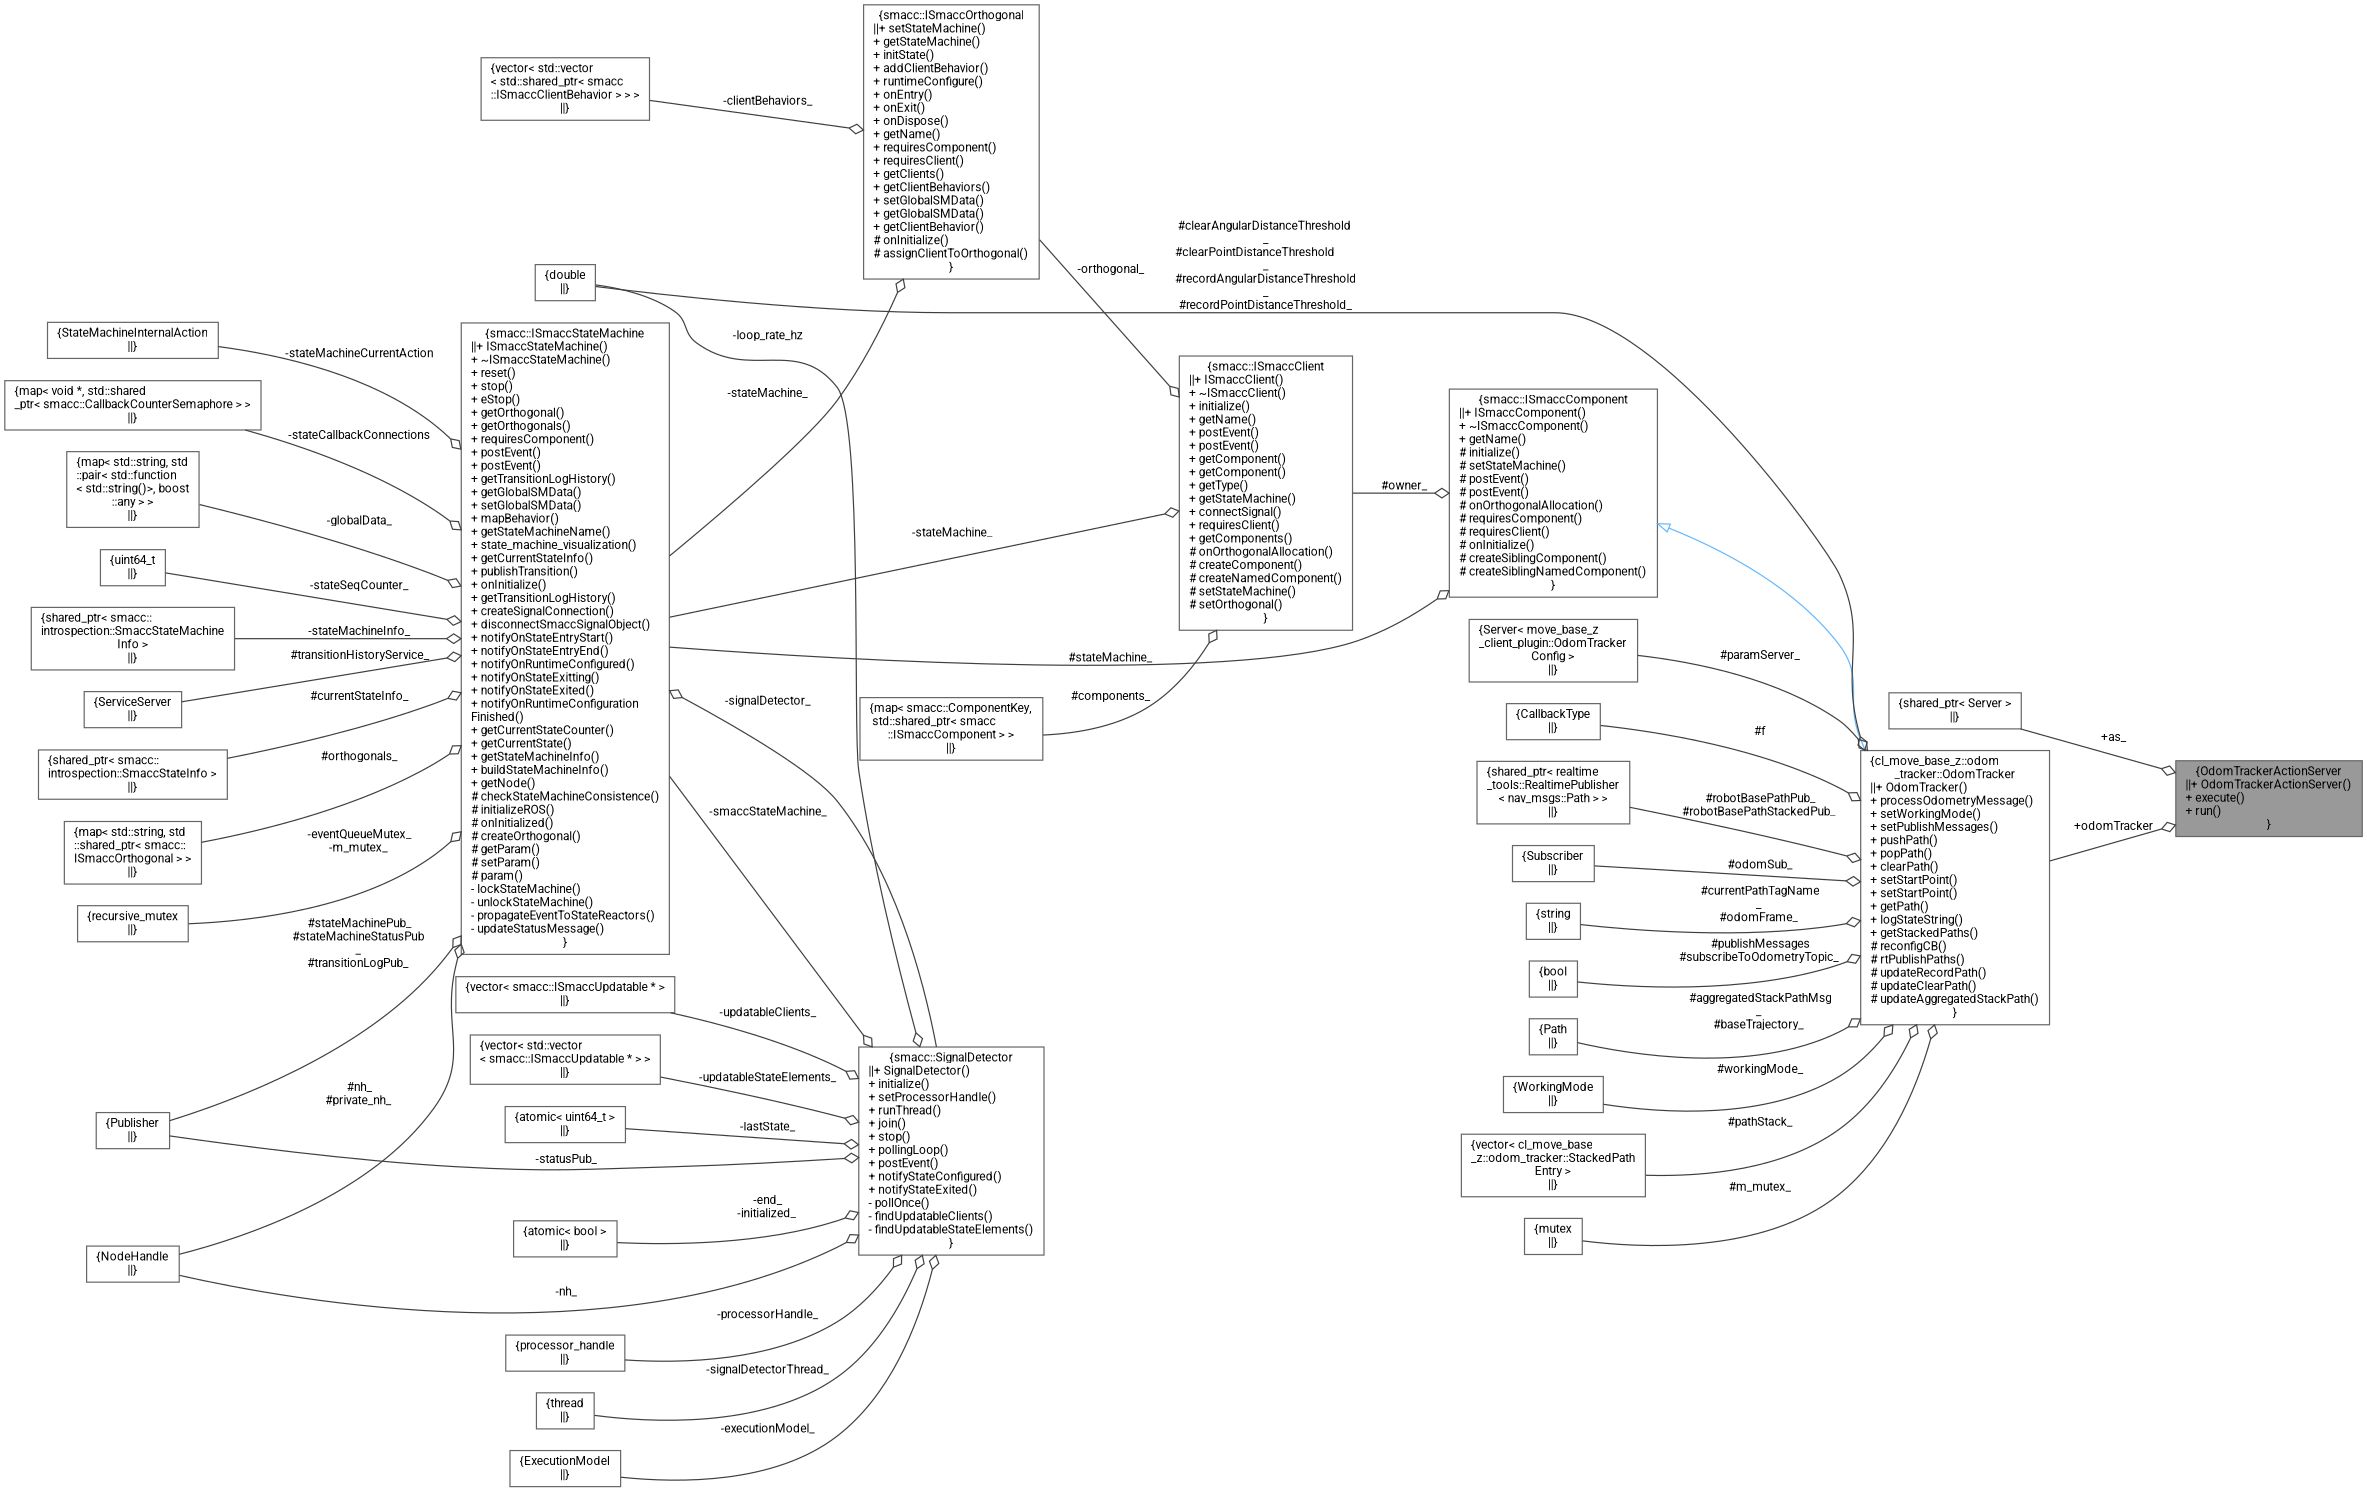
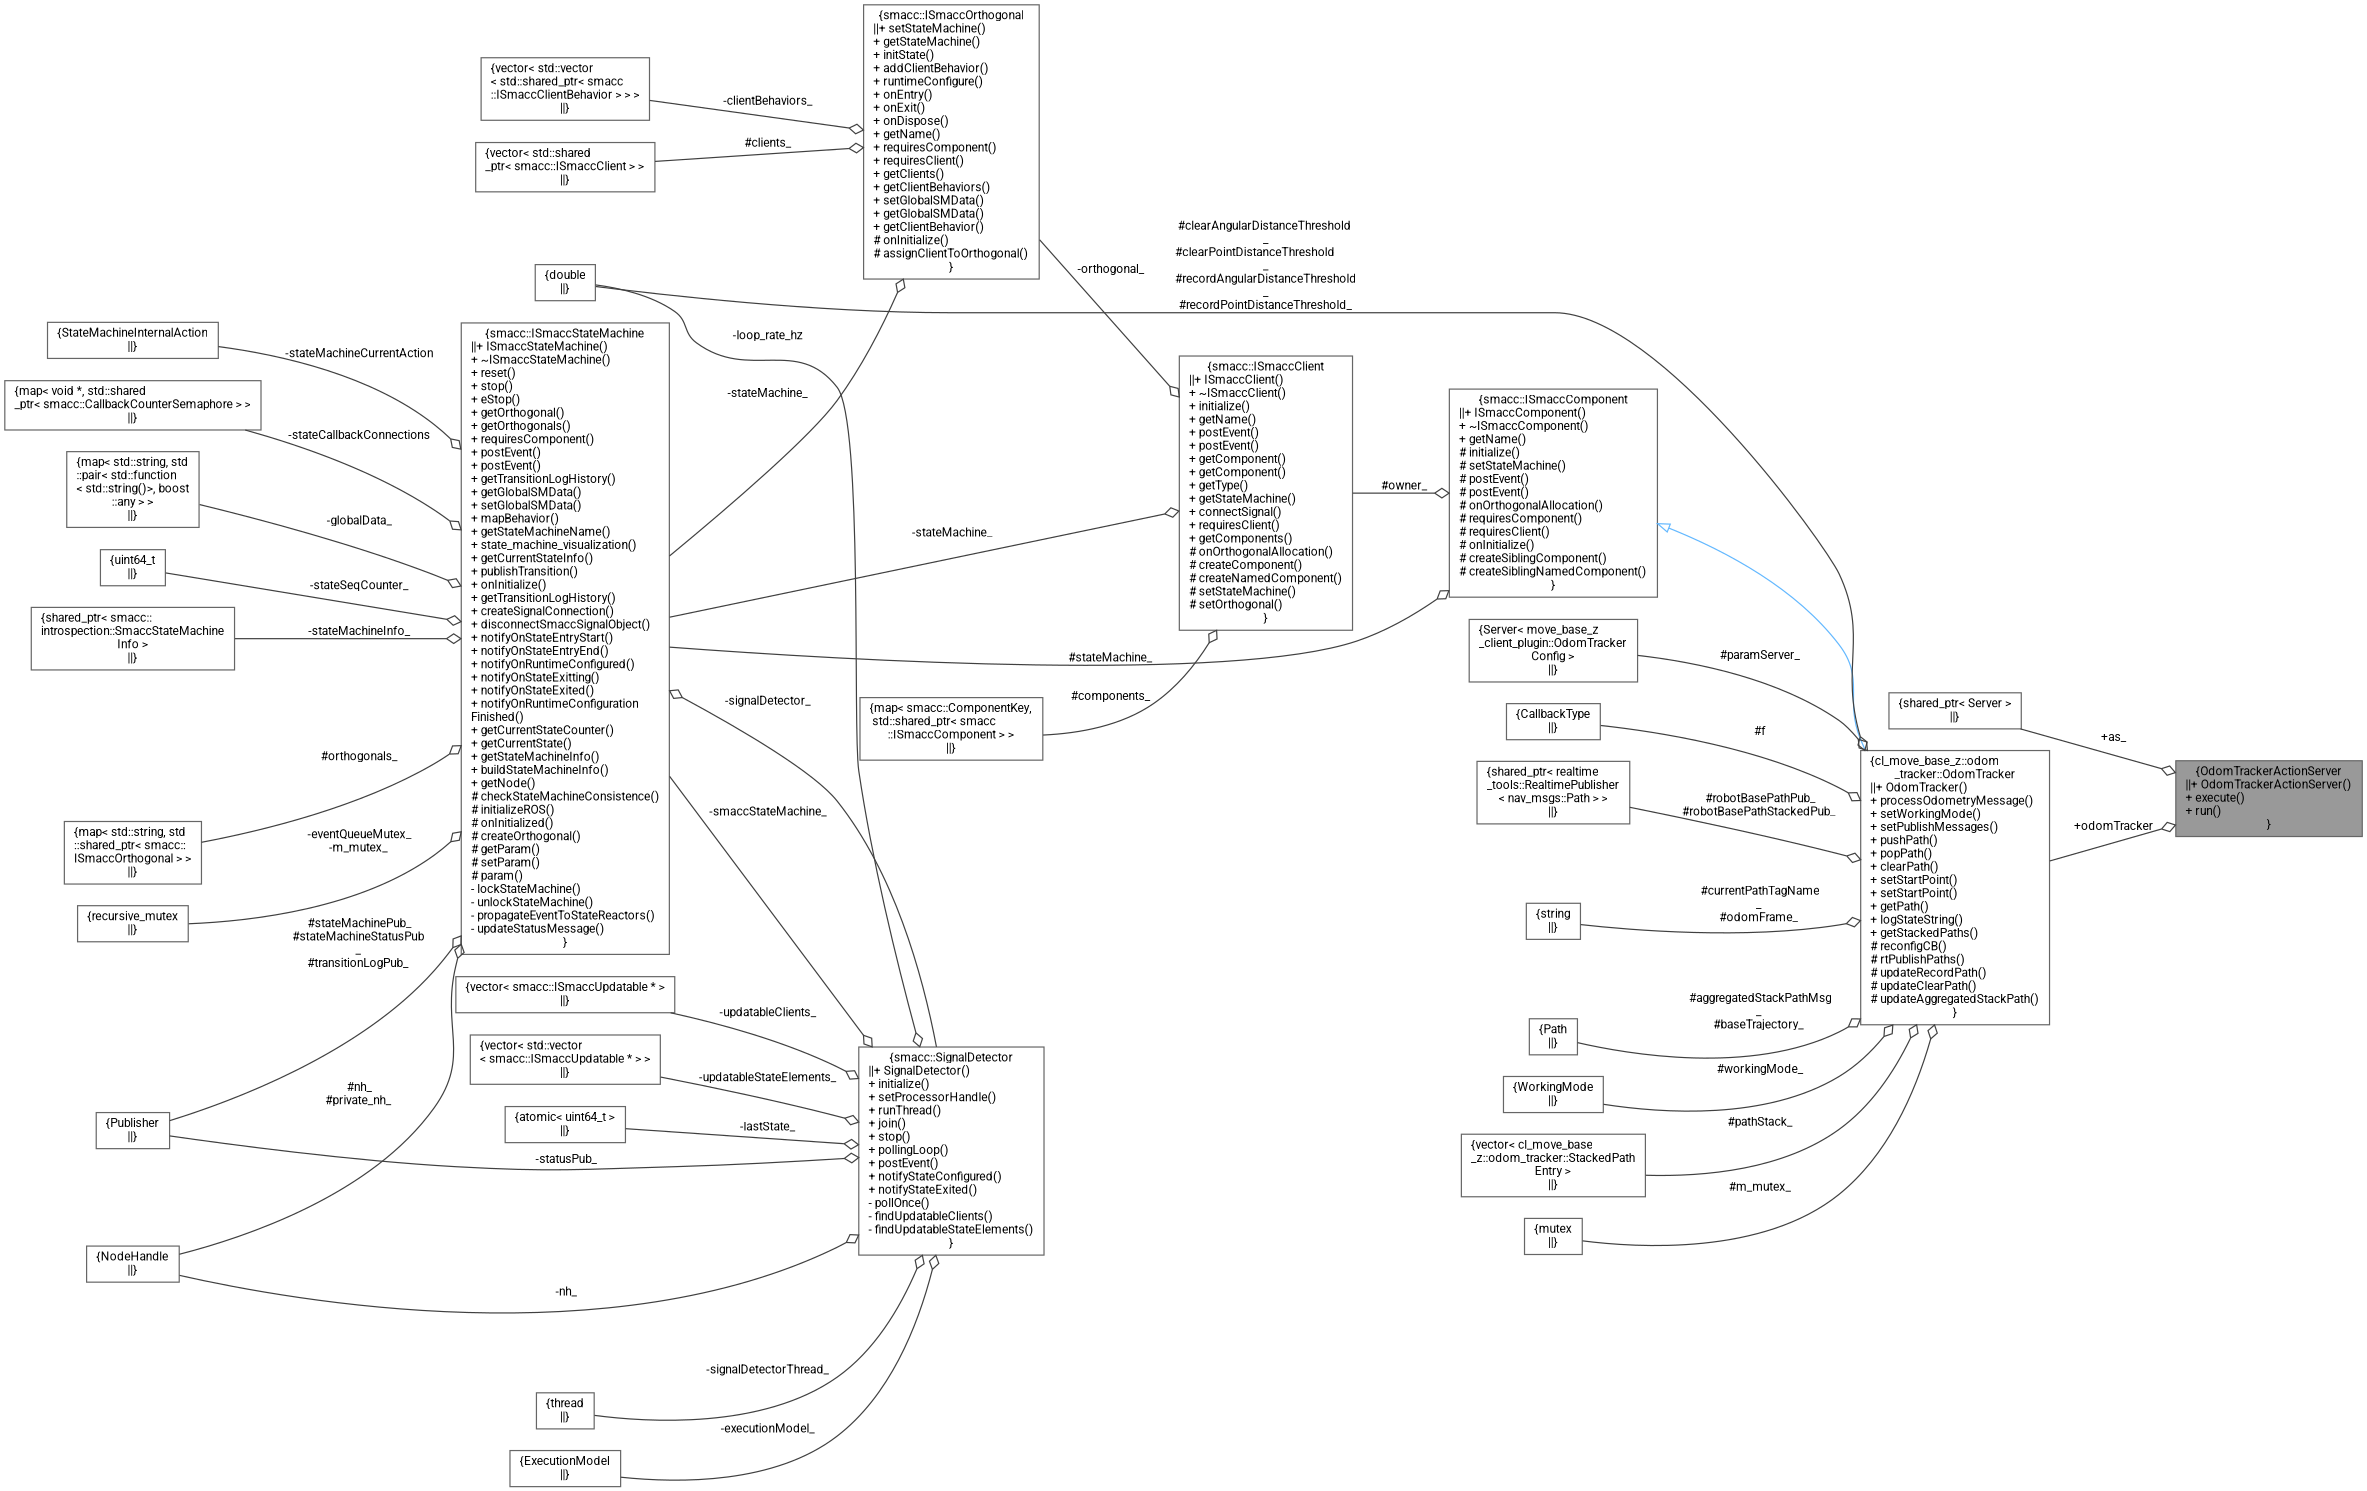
none -> (565, 167)
(133, 710) -> none
(133, 775) -> none
(1553, 864) -> none
(1553, 979) -> none
(565, 1239) -> none
(565, 1353) -> none
